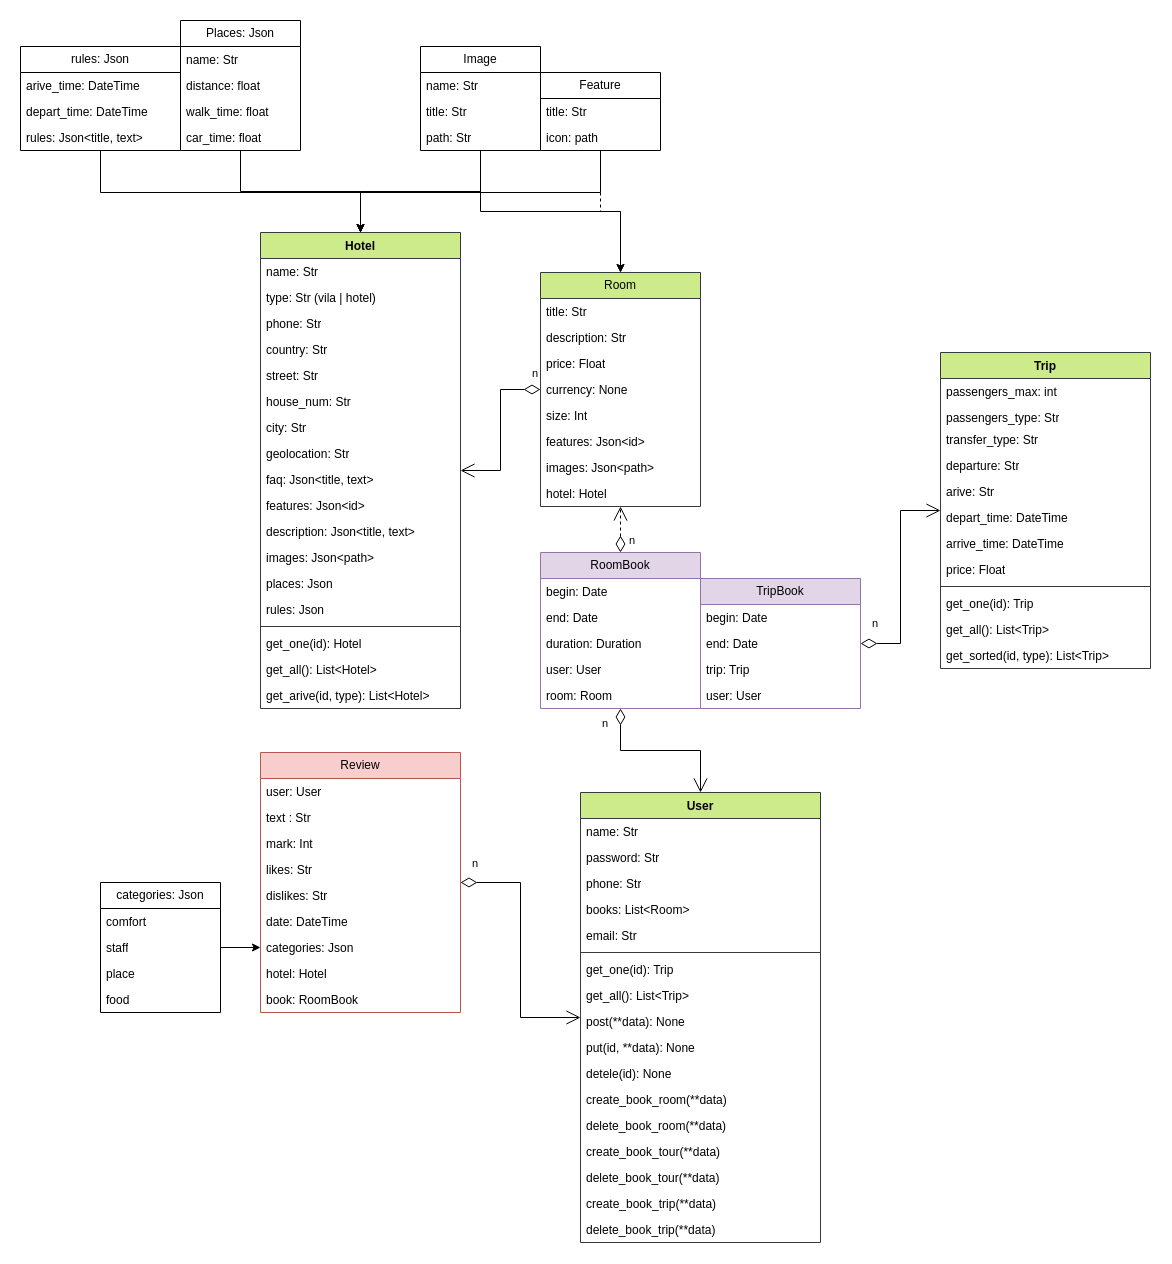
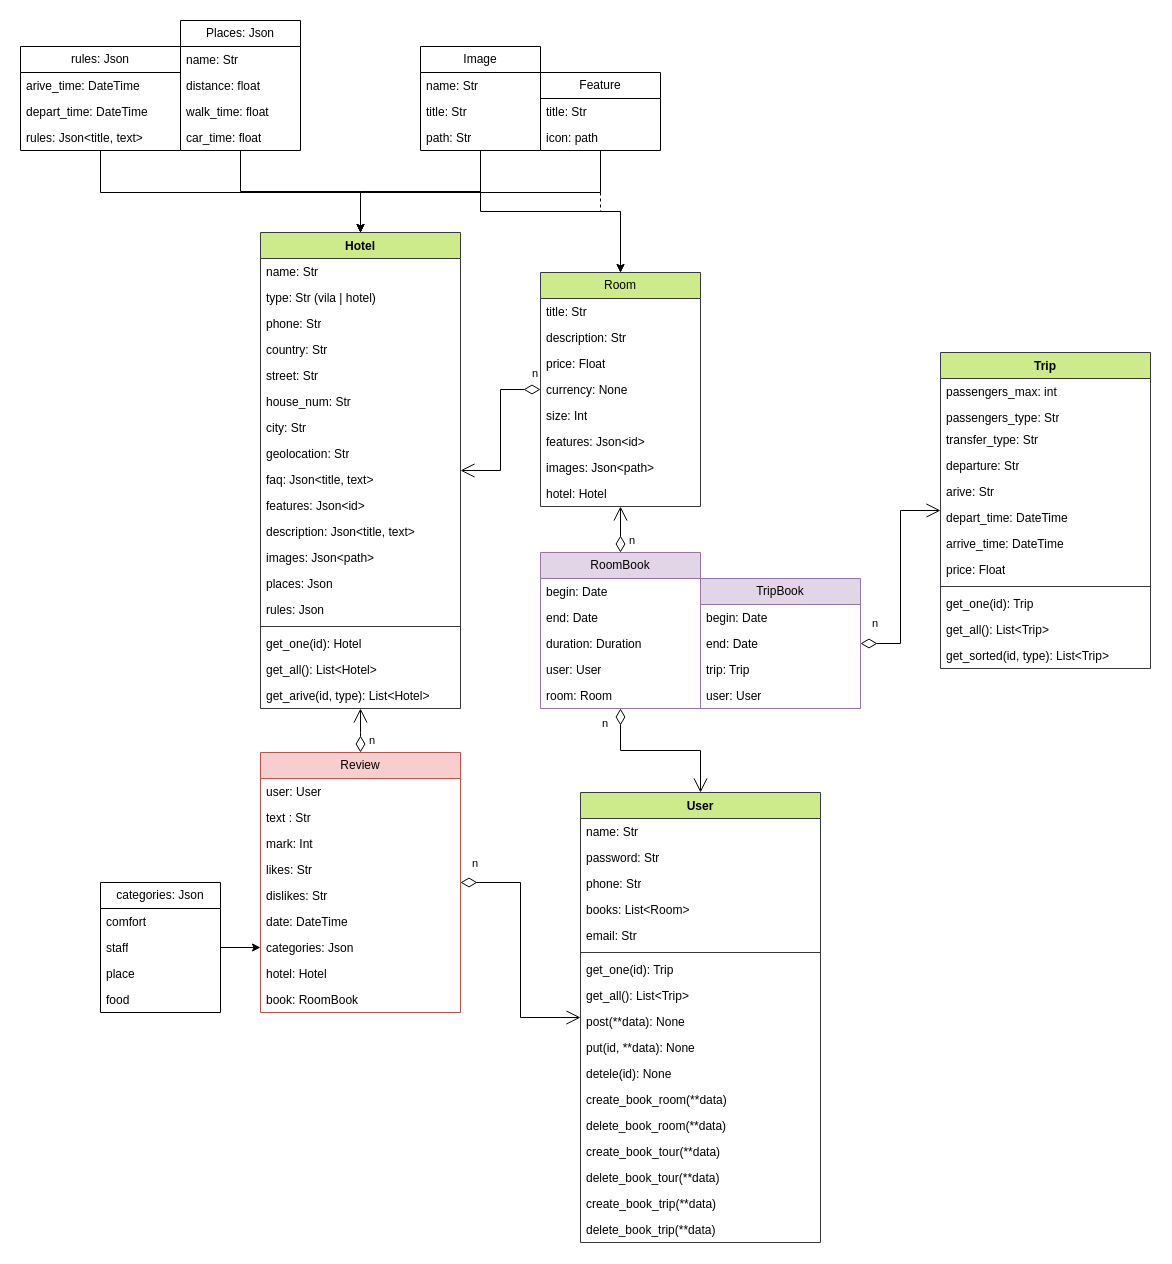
(621, 523) -> (621, 523)
none -> (361, 724)
